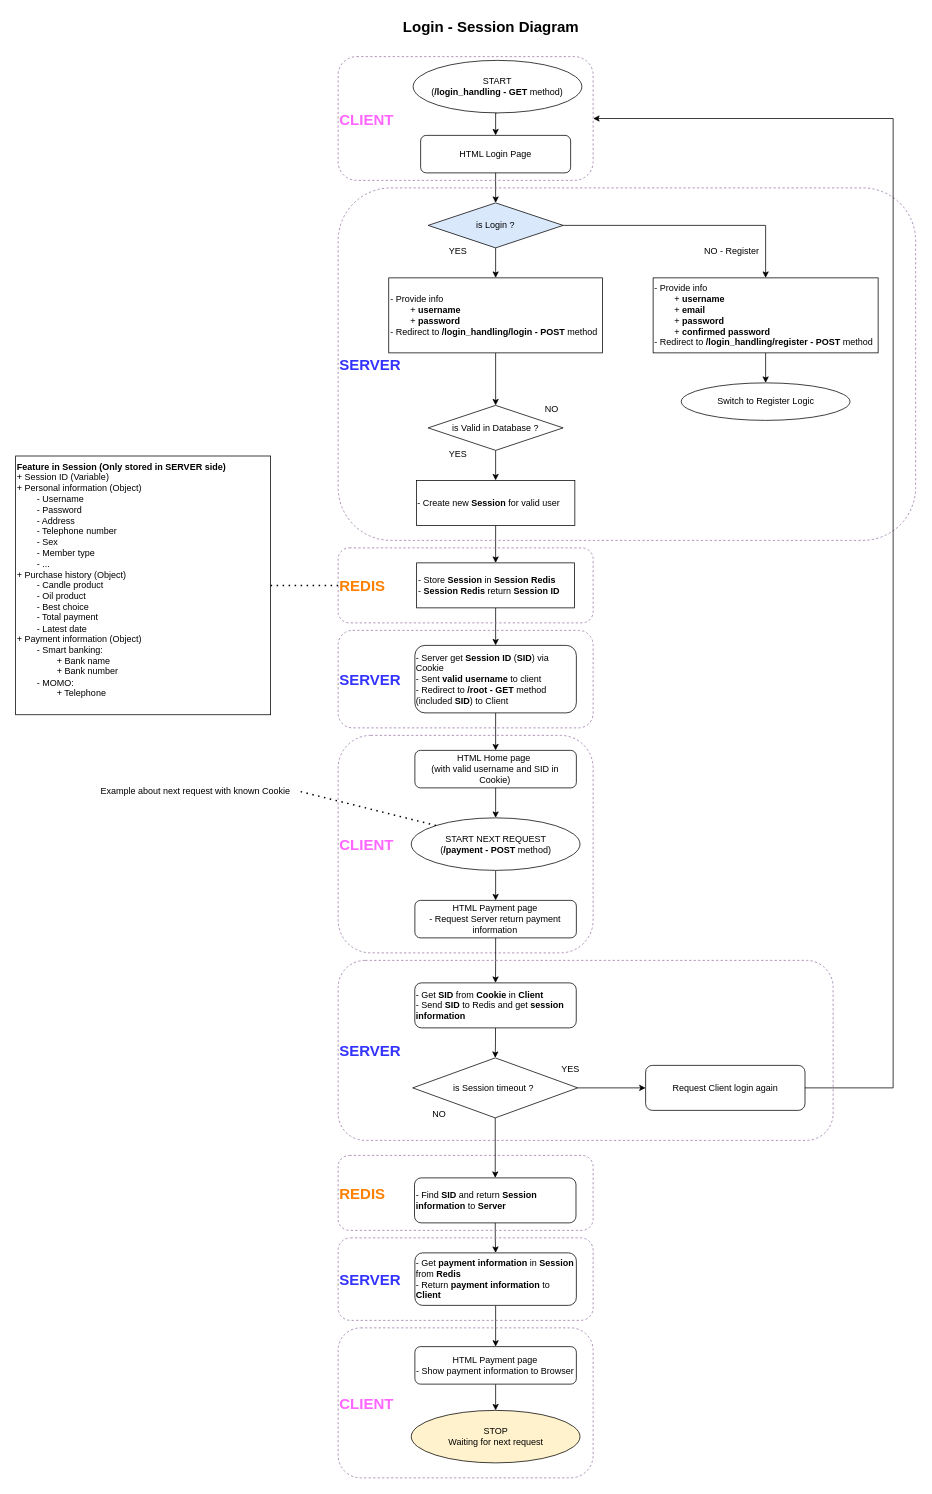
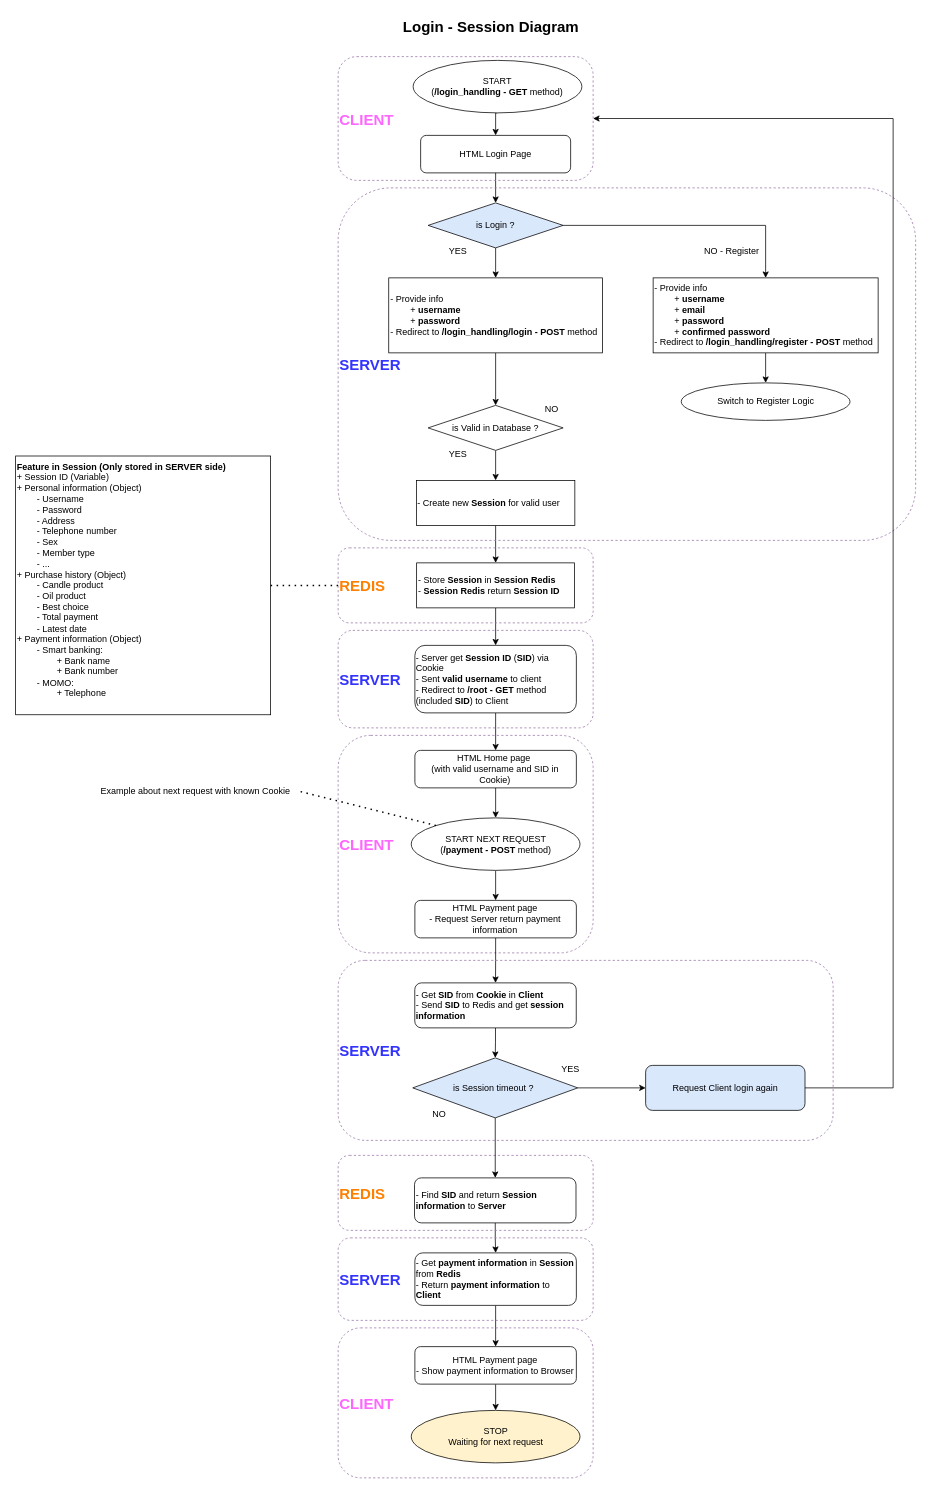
(495, 1088) -> (495, 1088)
(725, 1088) -> (725, 1088)
